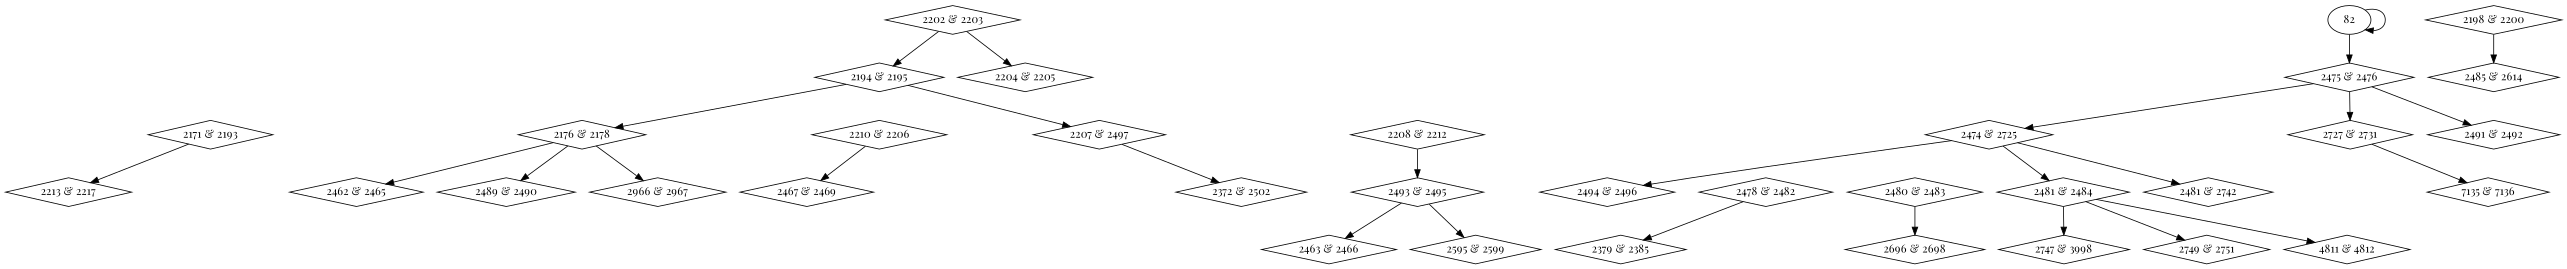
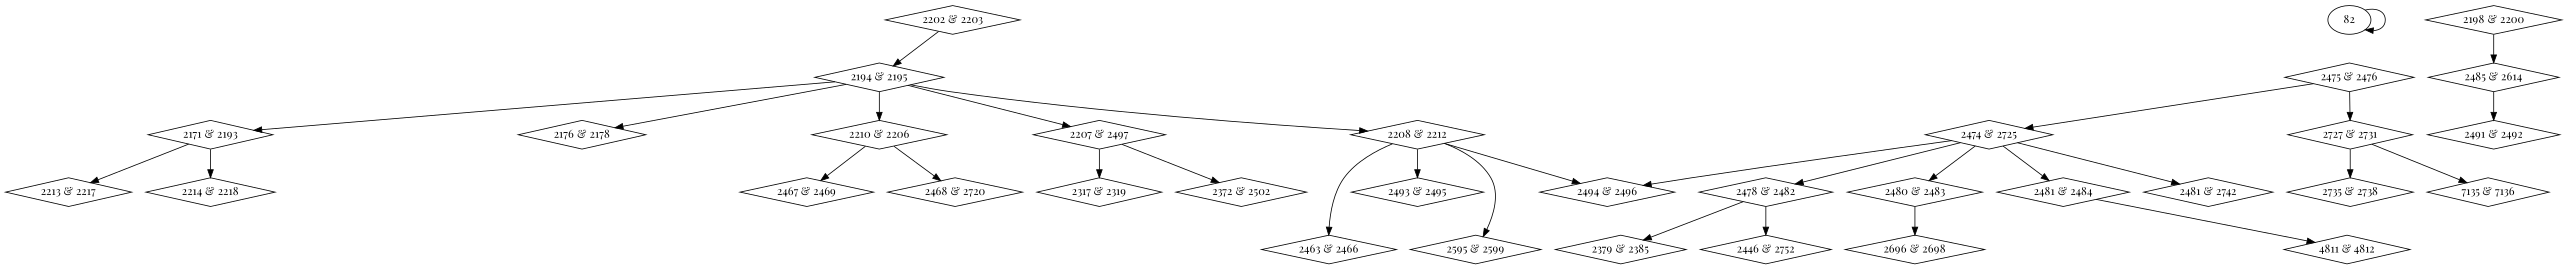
(2349, 45) -> none
(1025, 77) -> none
none -> (879, 102)
(2418, 105) -> (2494, 102)
none -> (548, 106)
none -> (1135, 113)
none -> (1955, 161)
none -> (1508, 162)
none -> (1882, 162)
none -> (211, 192)
(356, 192) -> none
(506, 192) -> none
(658, 192) -> none
none -> (955, 192)
none -> (1099, 192)
none -> (2350, 192)
(1444, 218) -> (1489, 176)
(1377, 219) -> (1346, 175)
none -> (1766, 250)
(2064, 250) -> none
(2207, 250) -> none
